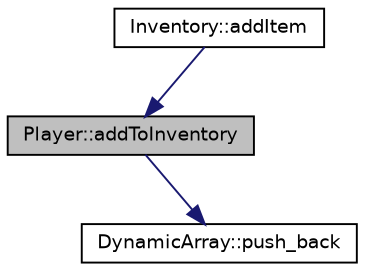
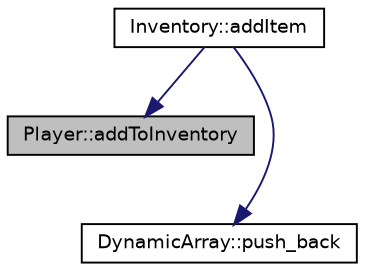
(169, 182) -> (273, 126)
